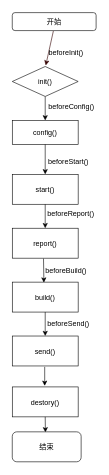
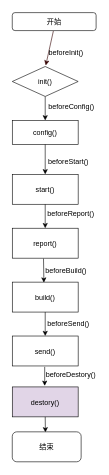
none -> (71, 375)
(45, 402) -> (45, 402)
